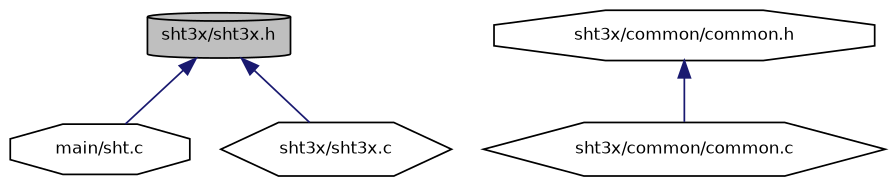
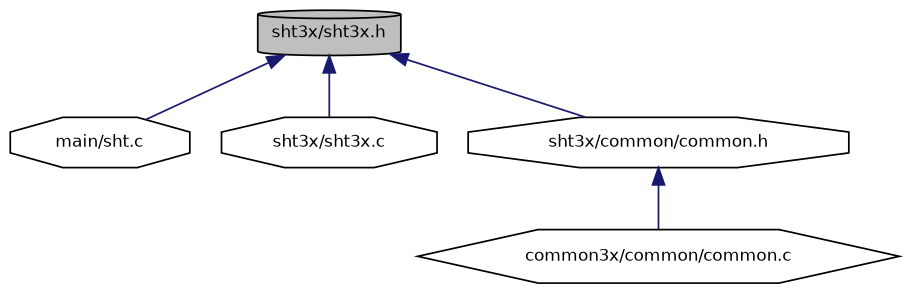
none -> (496, 89)
(336, 149) -> (329, 142)
(684, 149) -> (658, 256)
